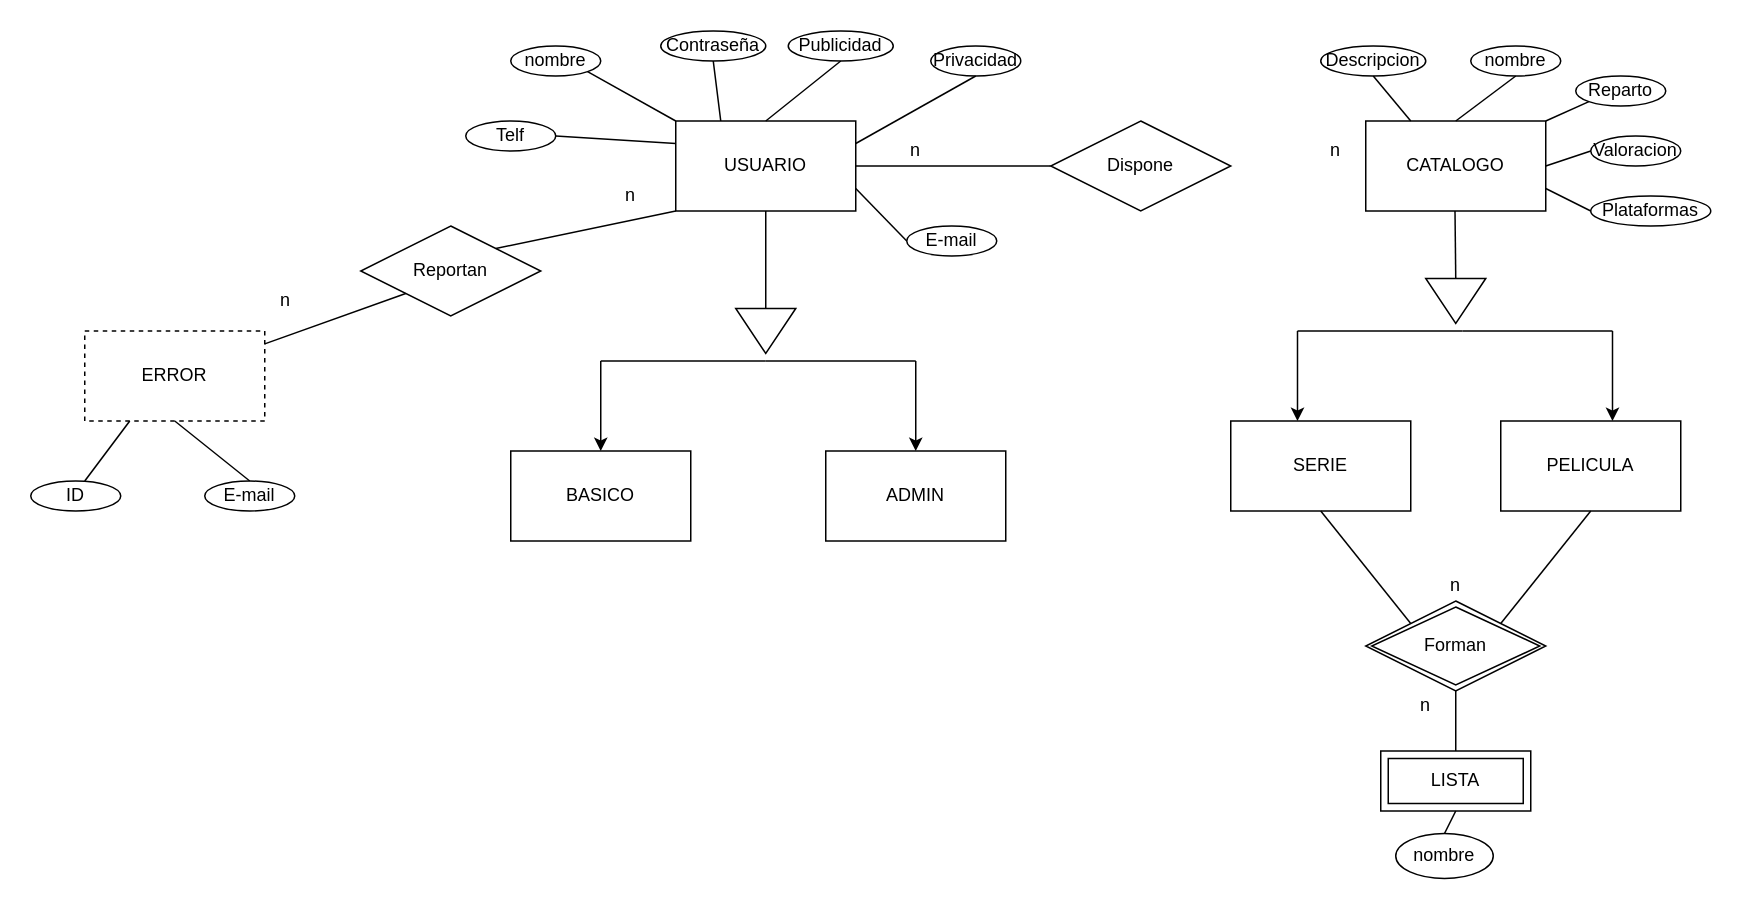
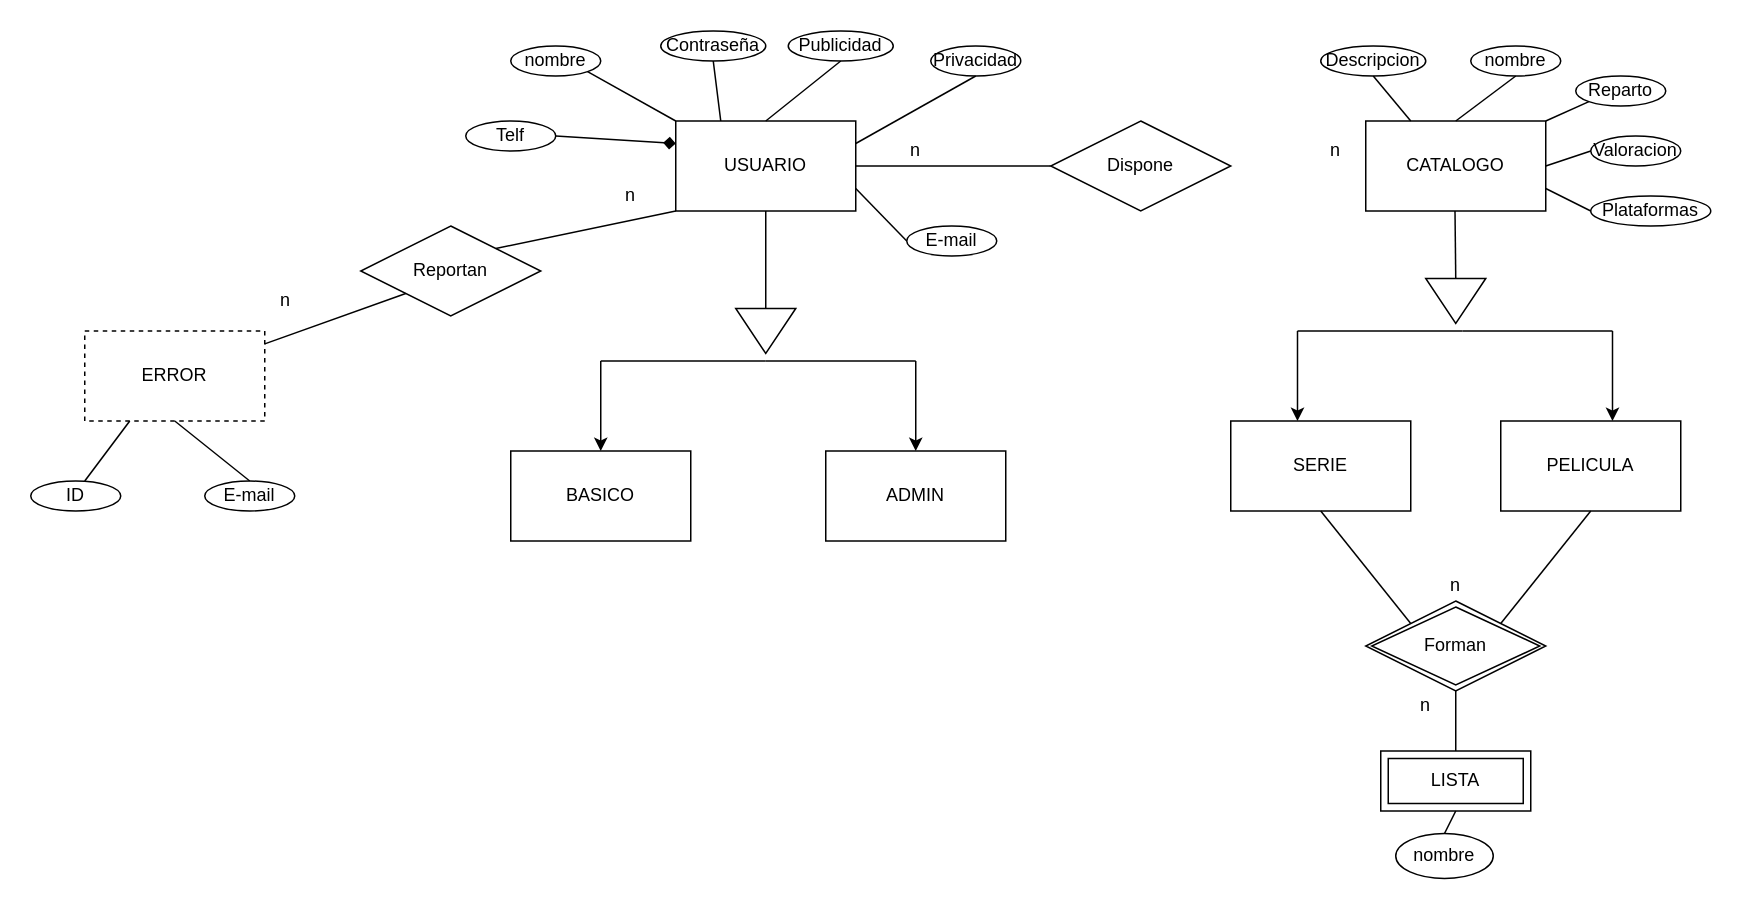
(669, 143) -> (663, 142)
